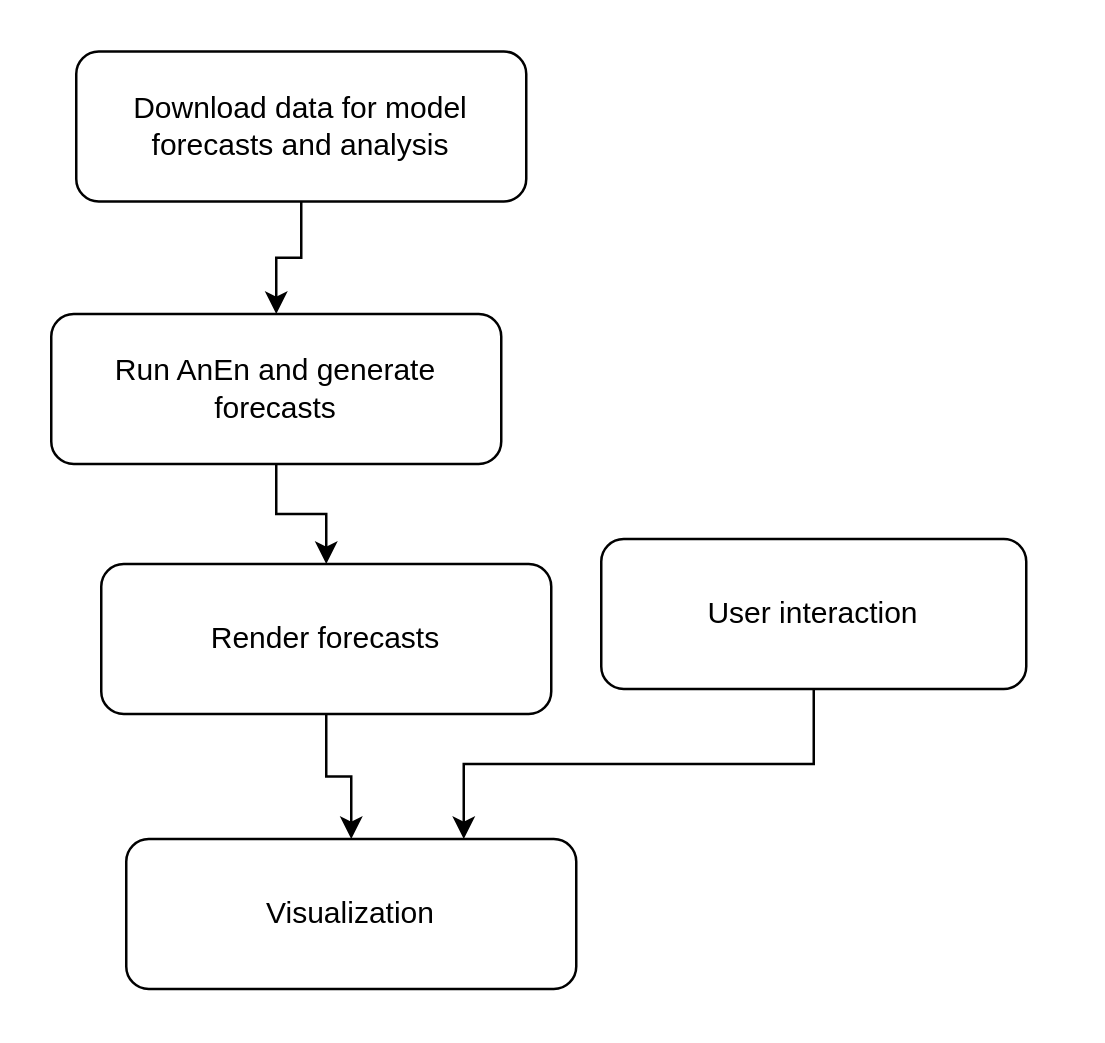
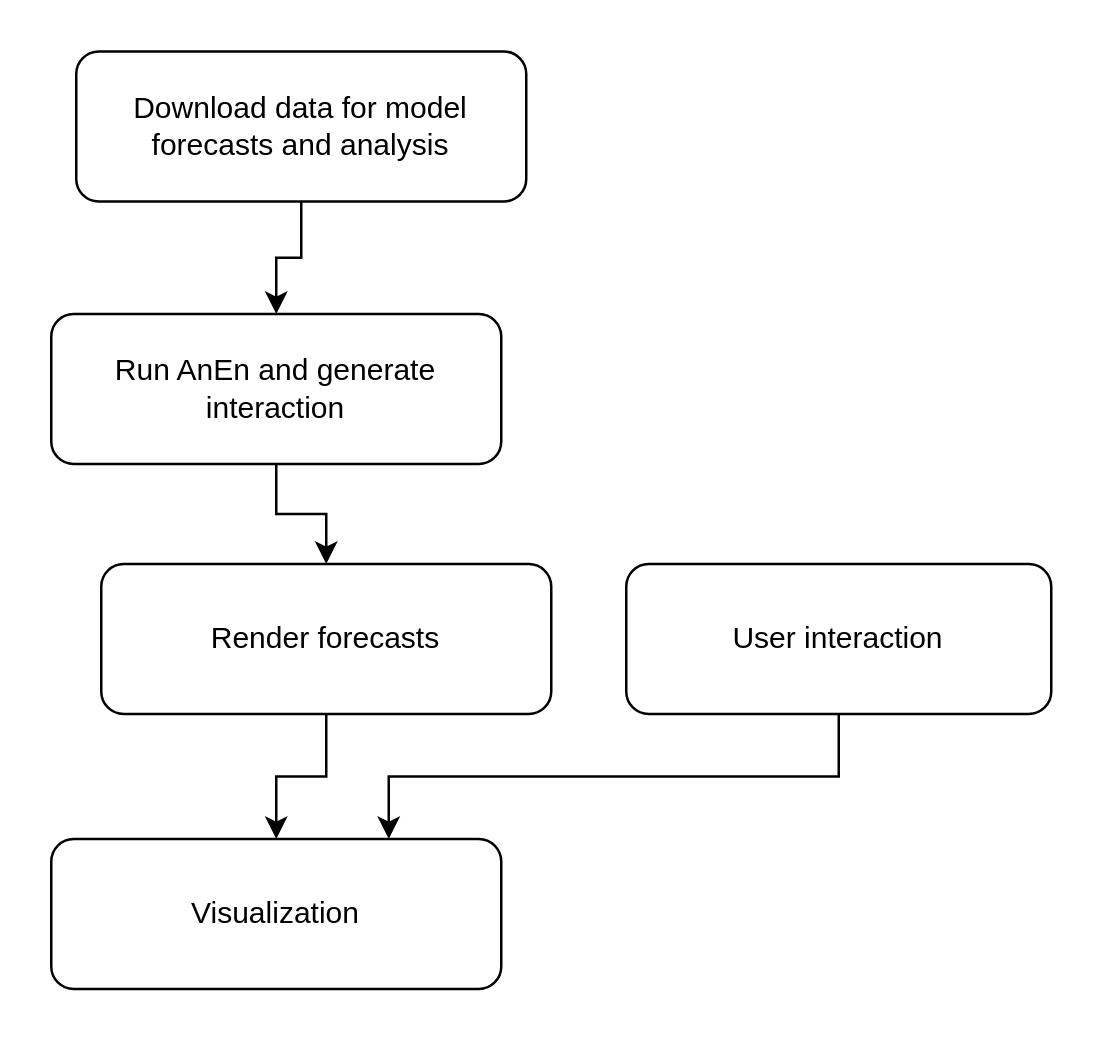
(276, 389) -> (276, 389)
(814, 614) -> (839, 639)
(351, 914) -> (276, 914)
